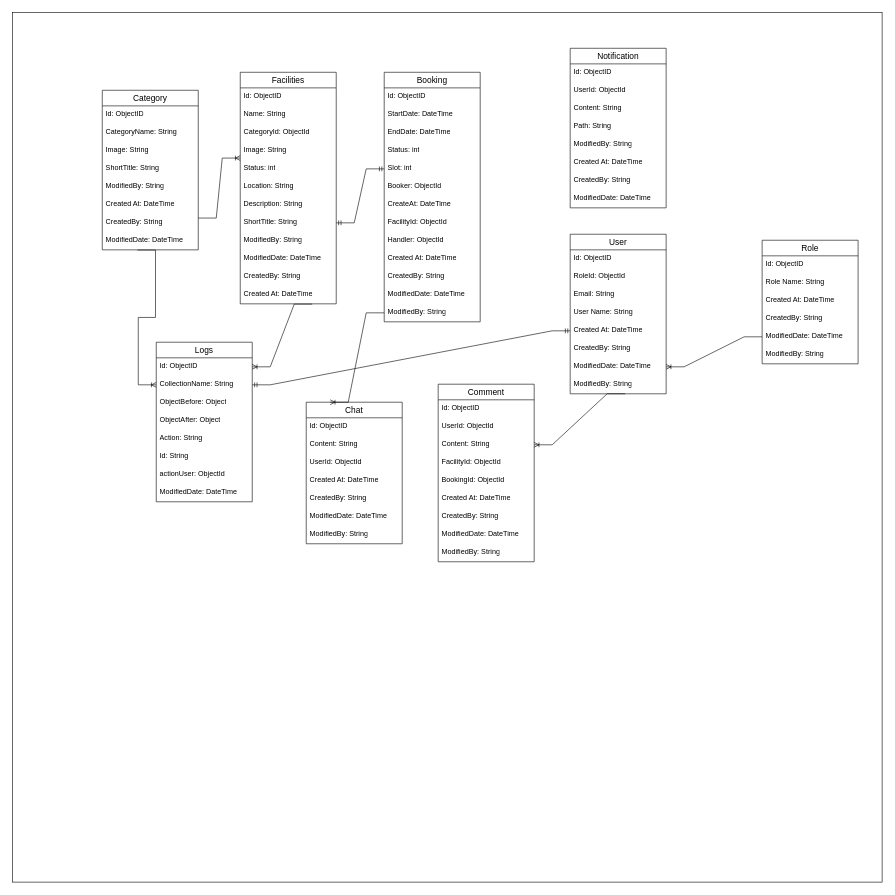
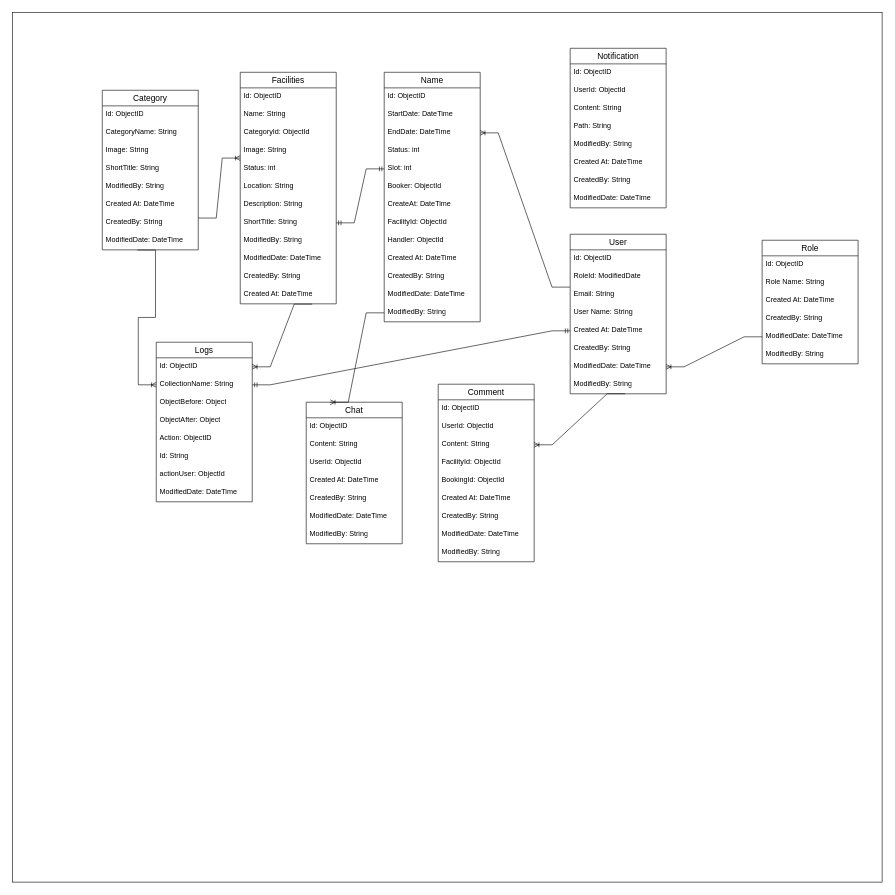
(432, 81) -> (432, 81)
none -> (525, 210)
(603, 276) -> (610, 276)
(184, 438) -> (189, 438)
